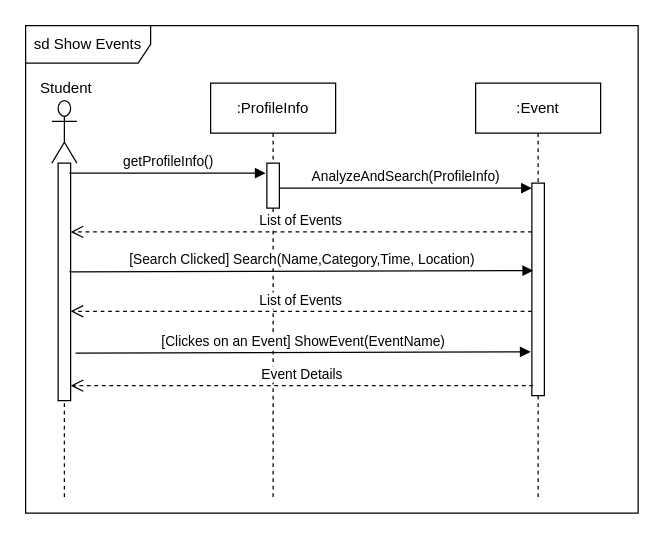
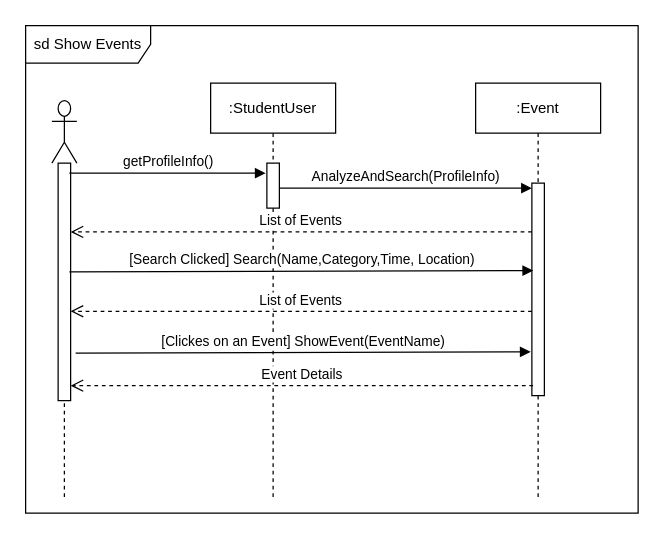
(76, 88) -> none
(273, 108) -> (273, 108)
